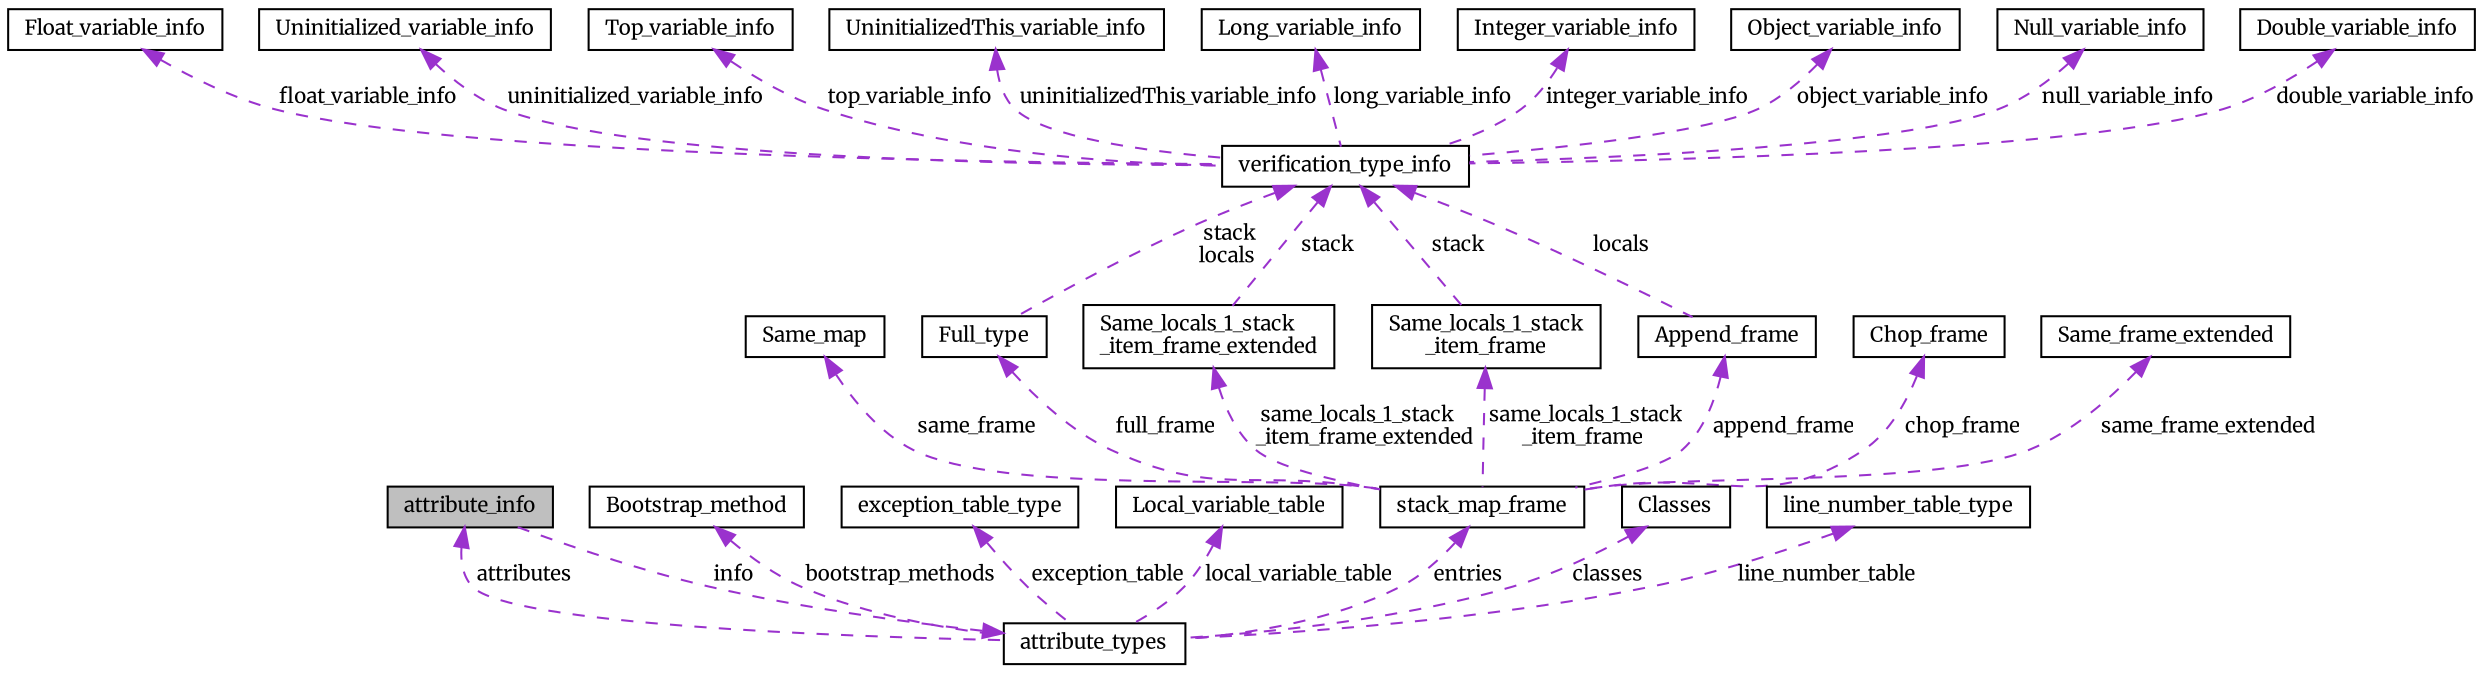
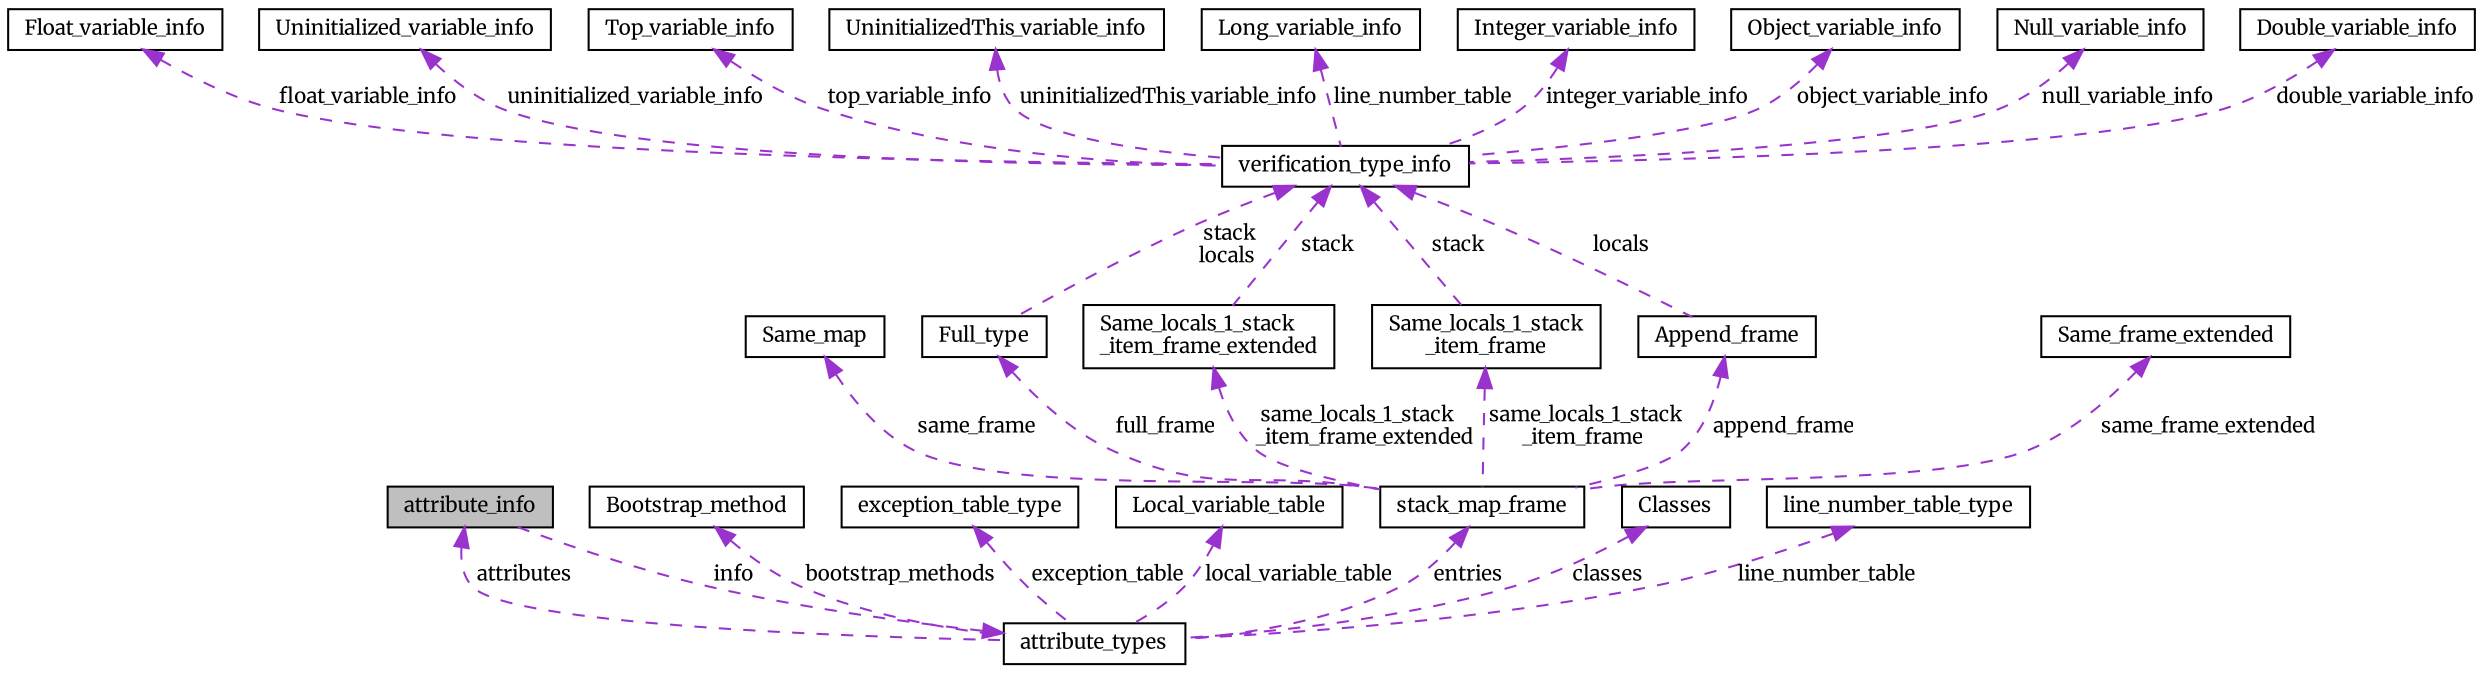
(1421, 98) -> (1421, 98)
(1929, 337) -> none
